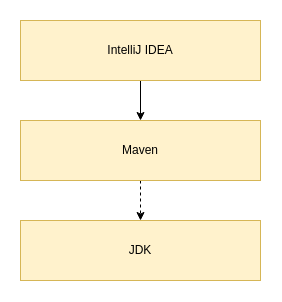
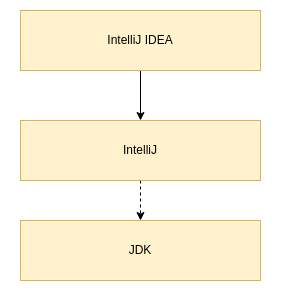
(141, 51) -> (141, 41)
(141, 151) -> (141, 151)
